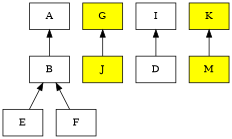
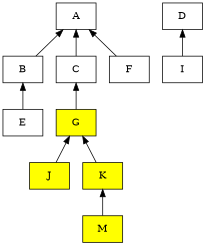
(156, 47) -> (183, 47)
none -> (76, 69)
(65, 99) -> (106, 46)
none -> (91, 153)
